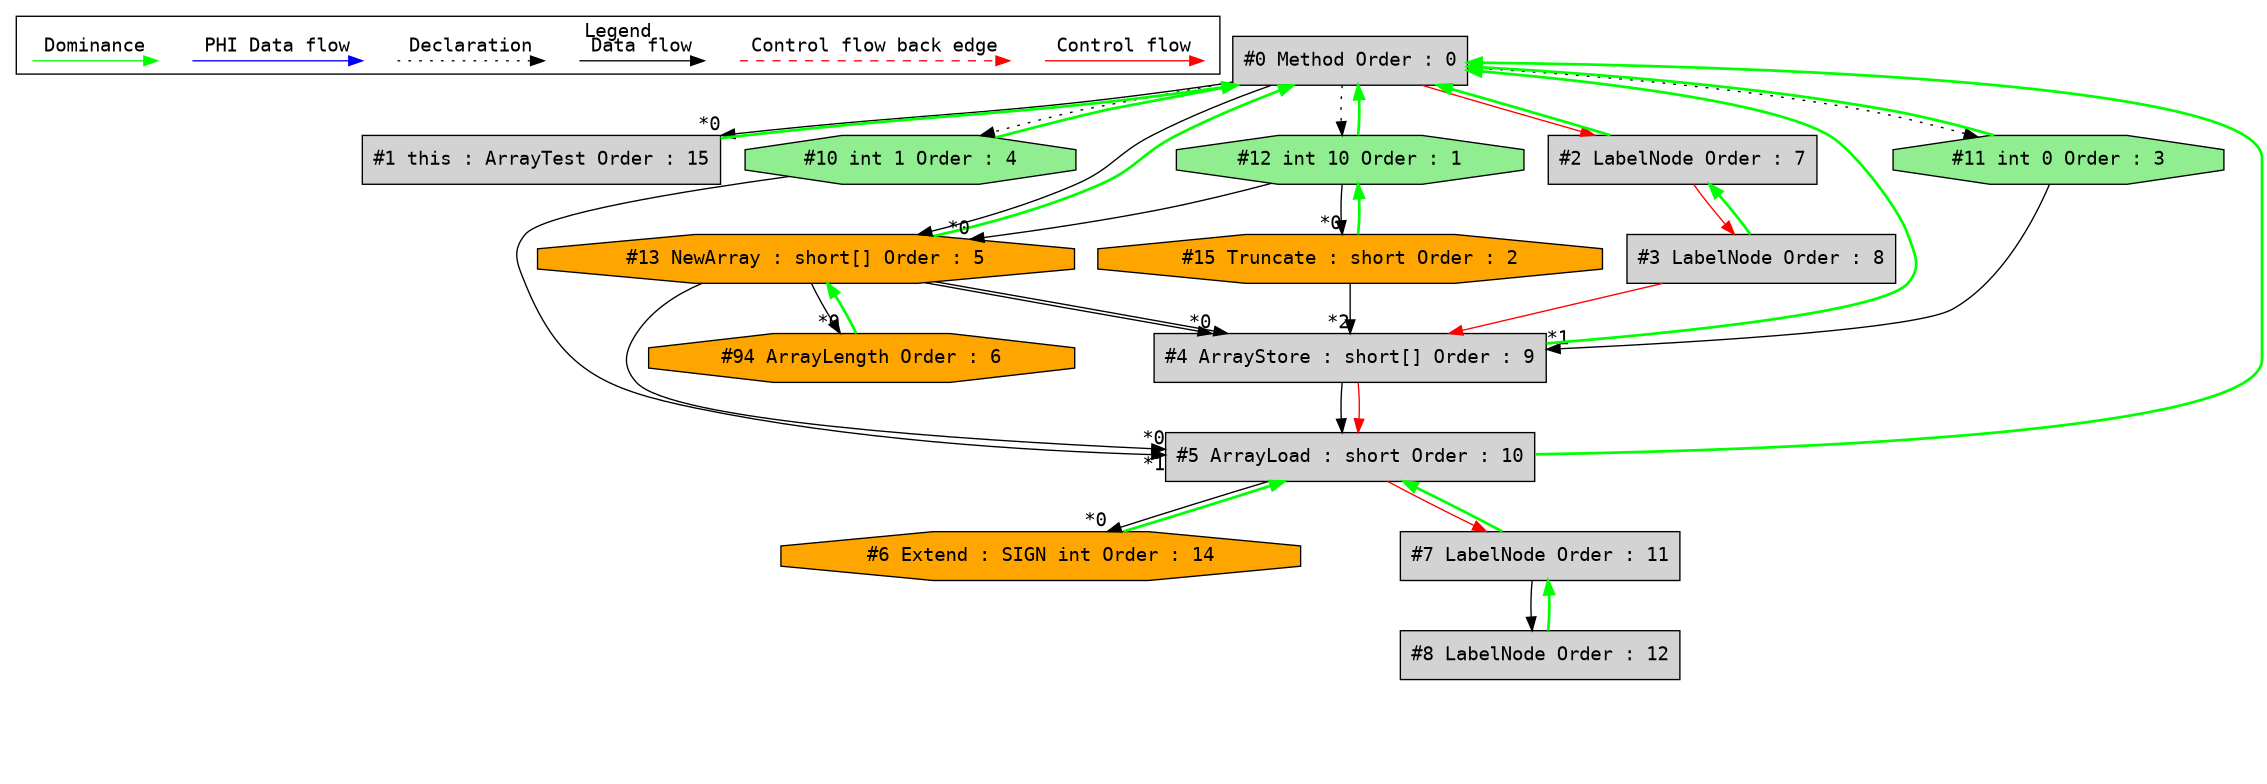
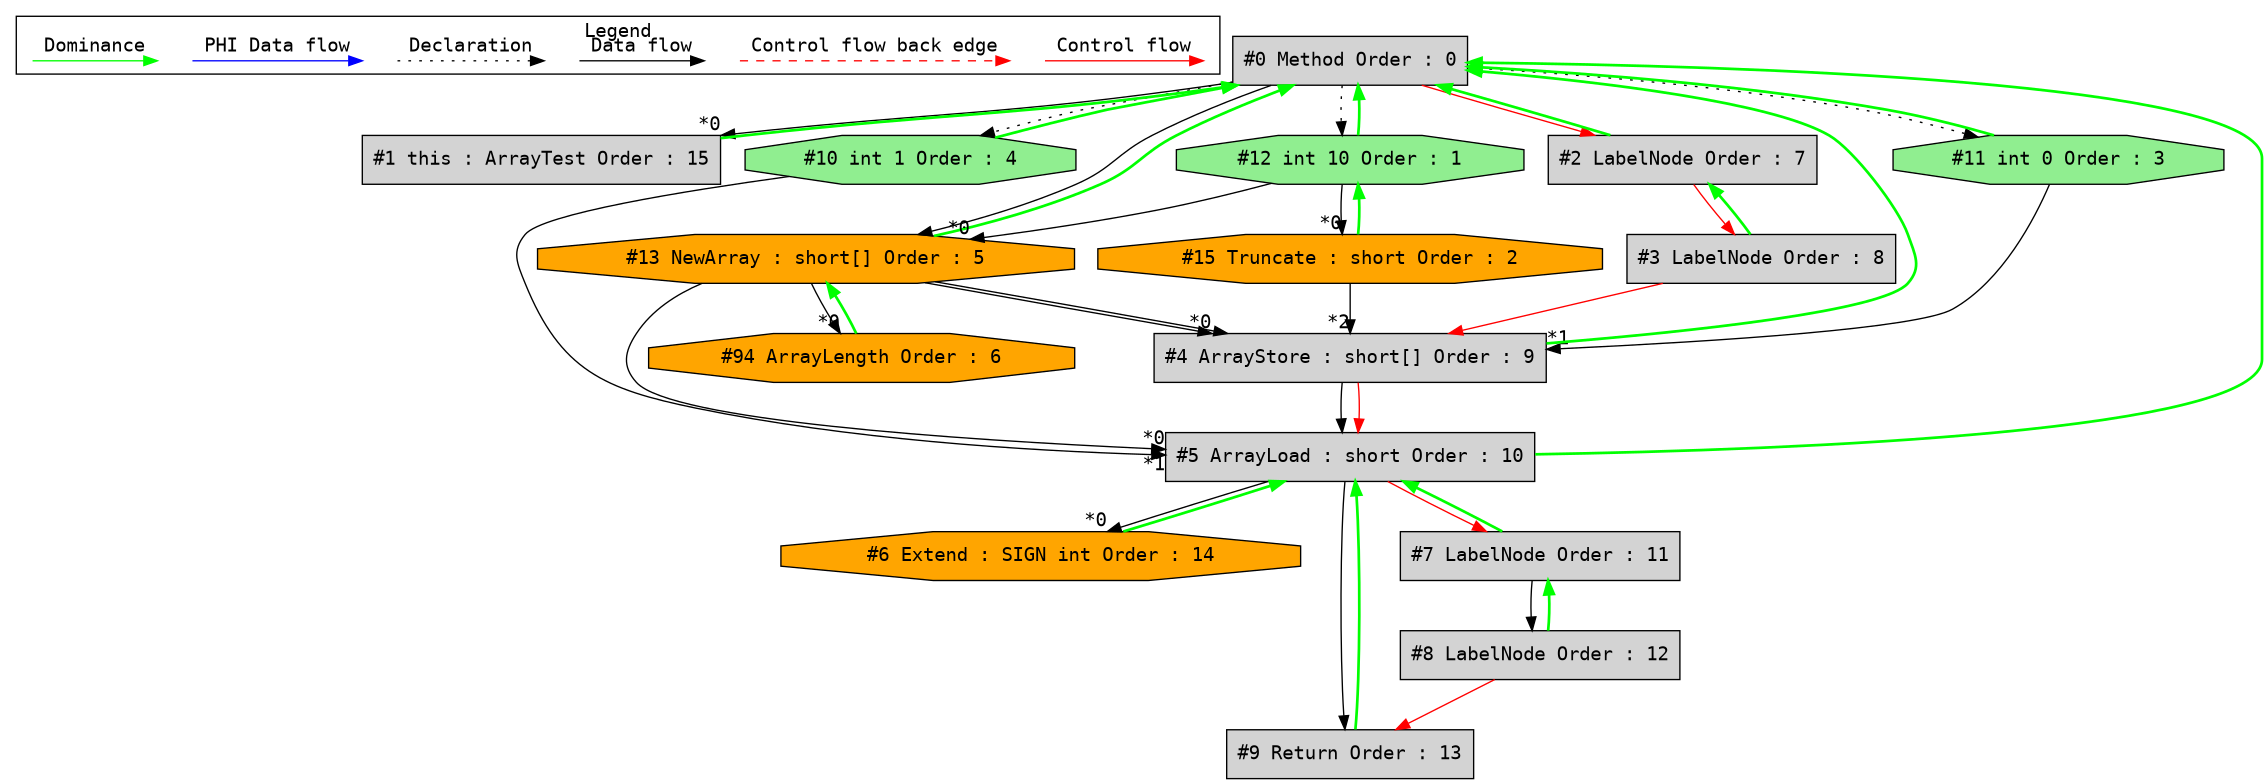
none -> (1350, 754)
